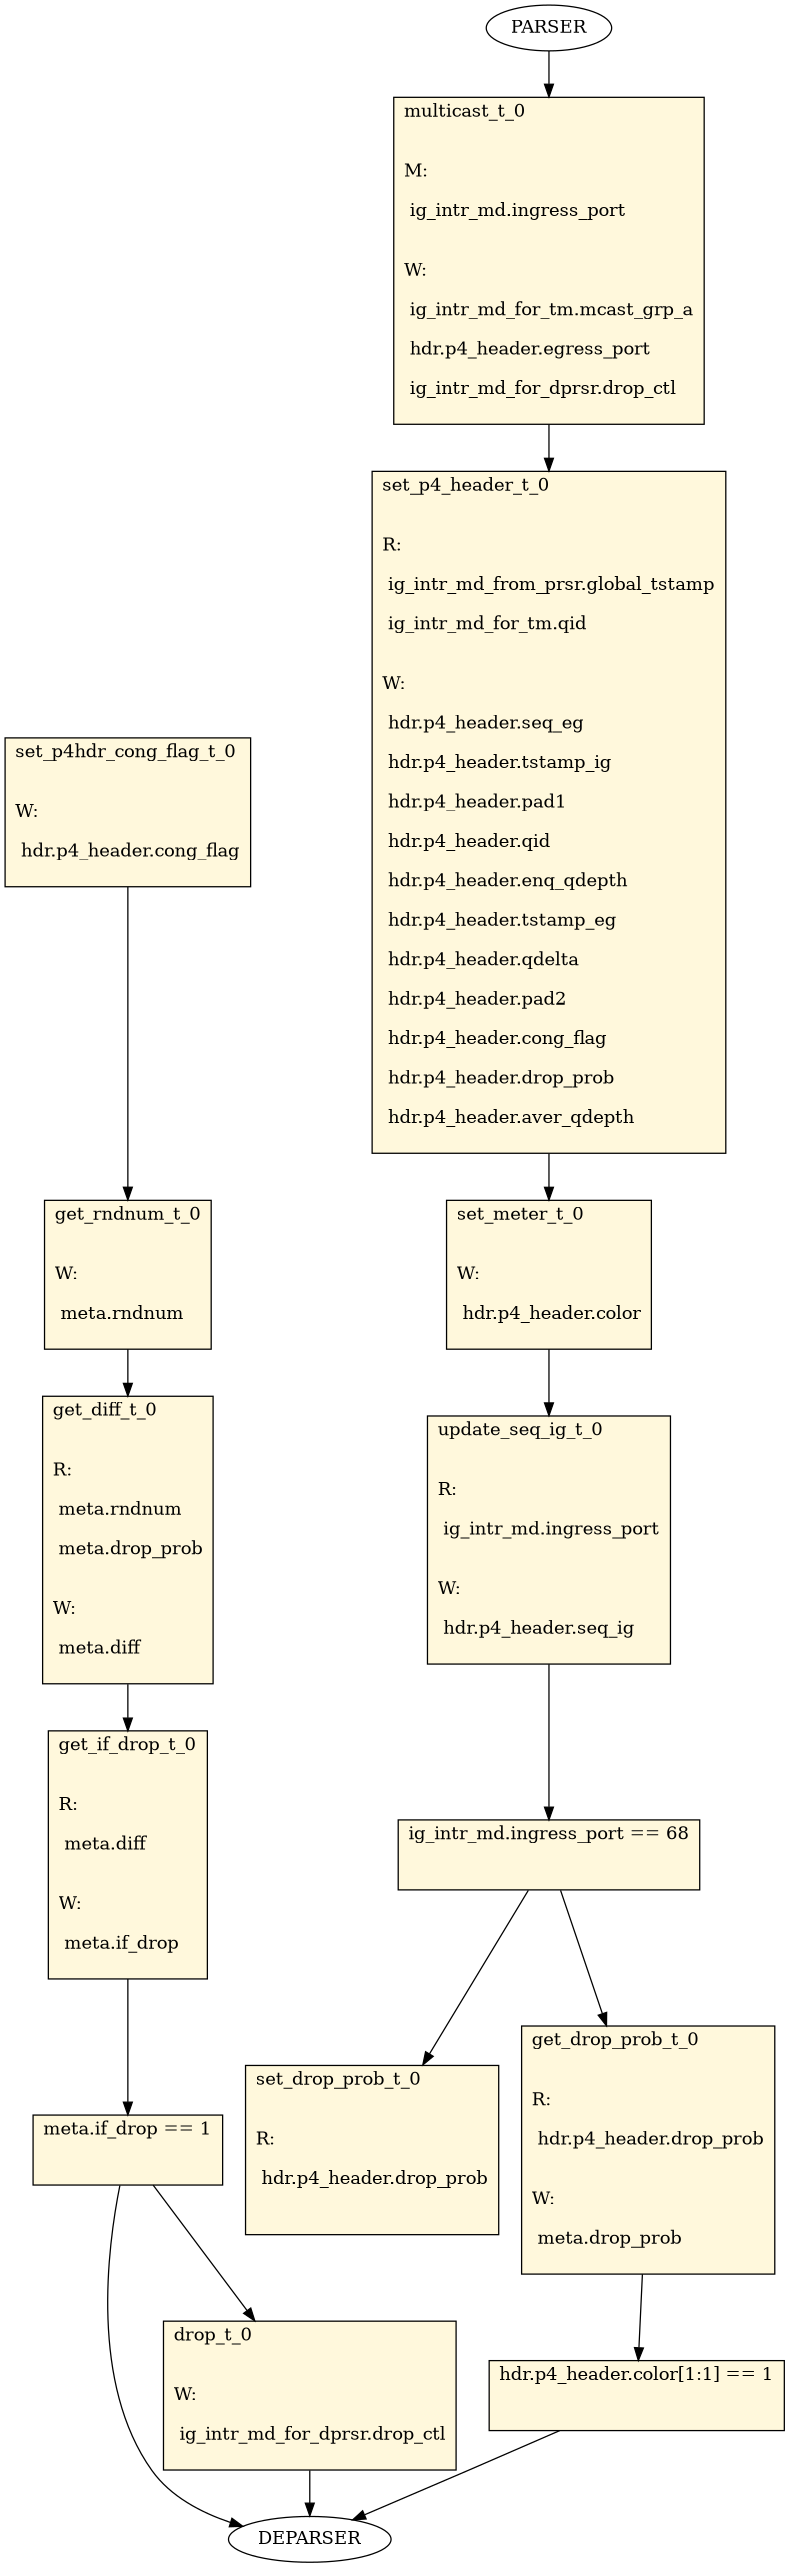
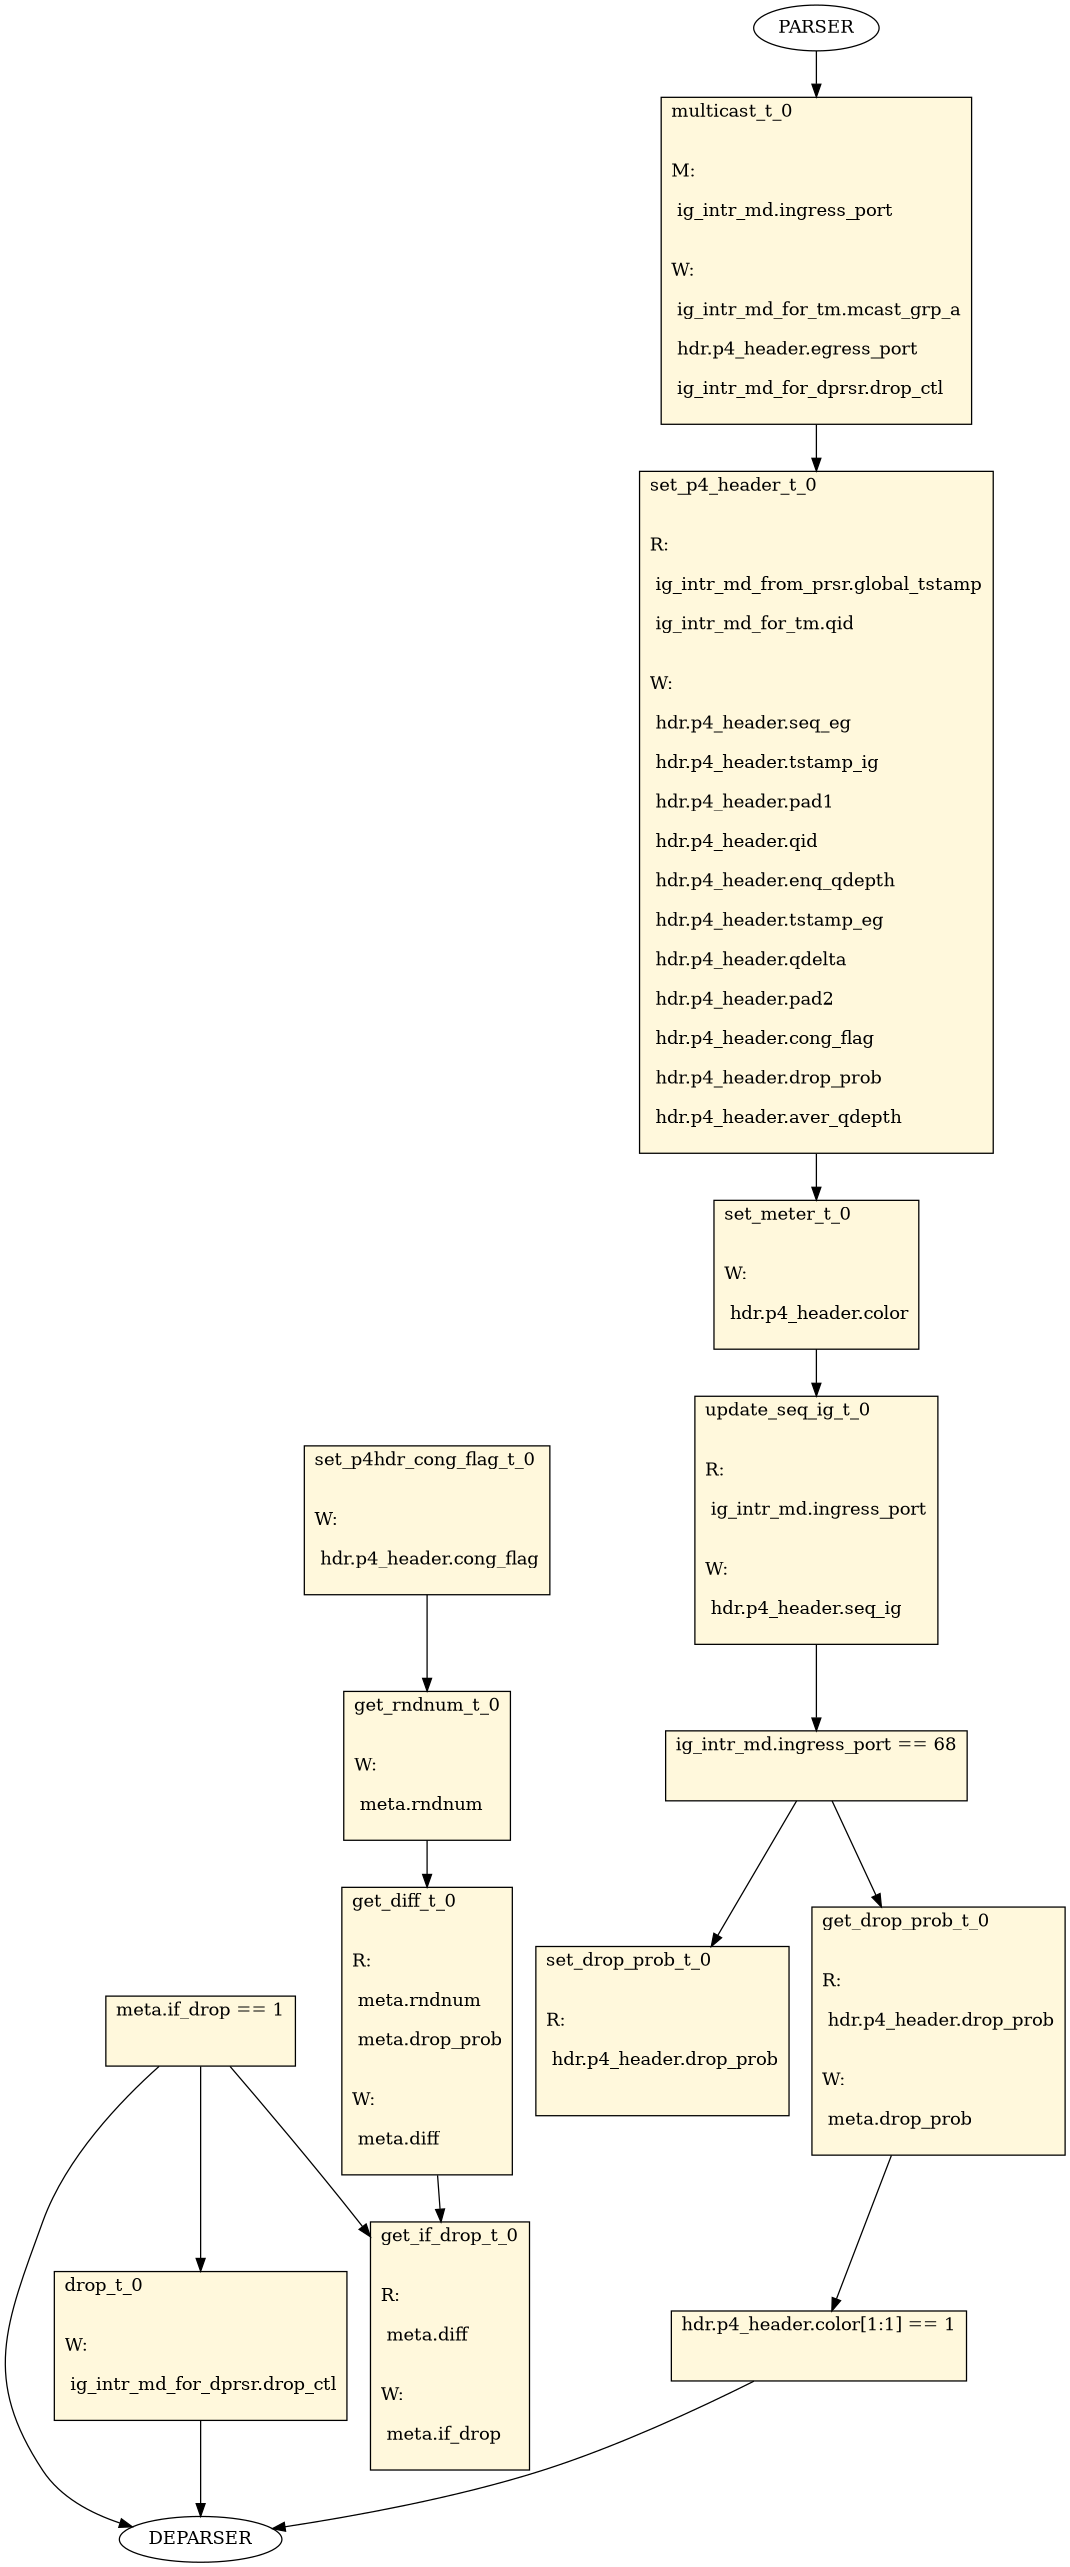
(128, 2040) -> (297, 2146)
